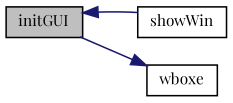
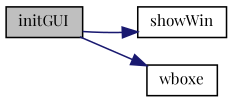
(118, 12) -> (102, 32)
